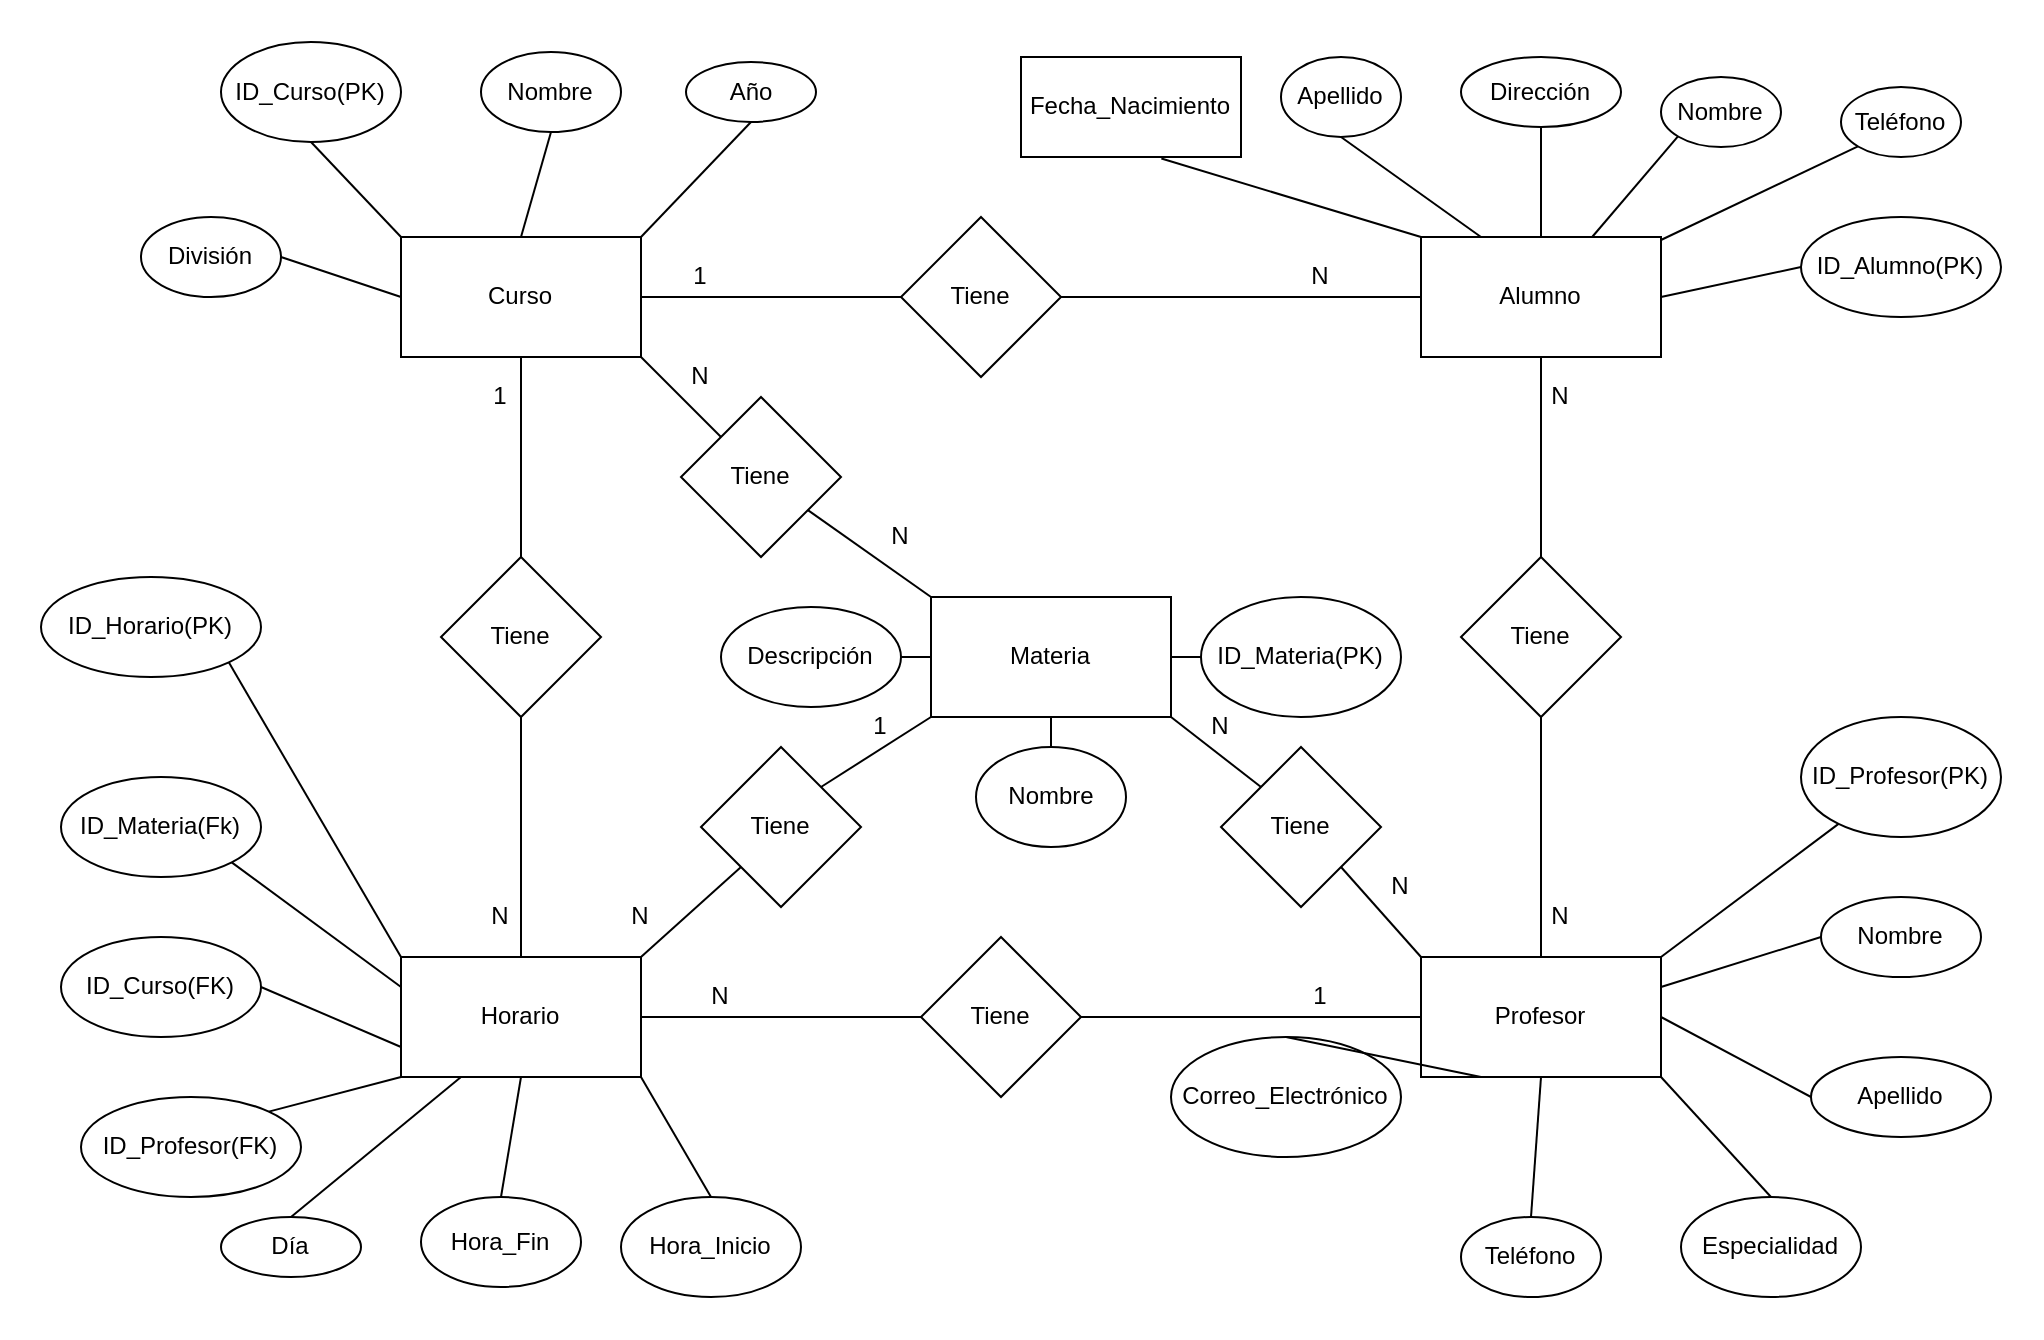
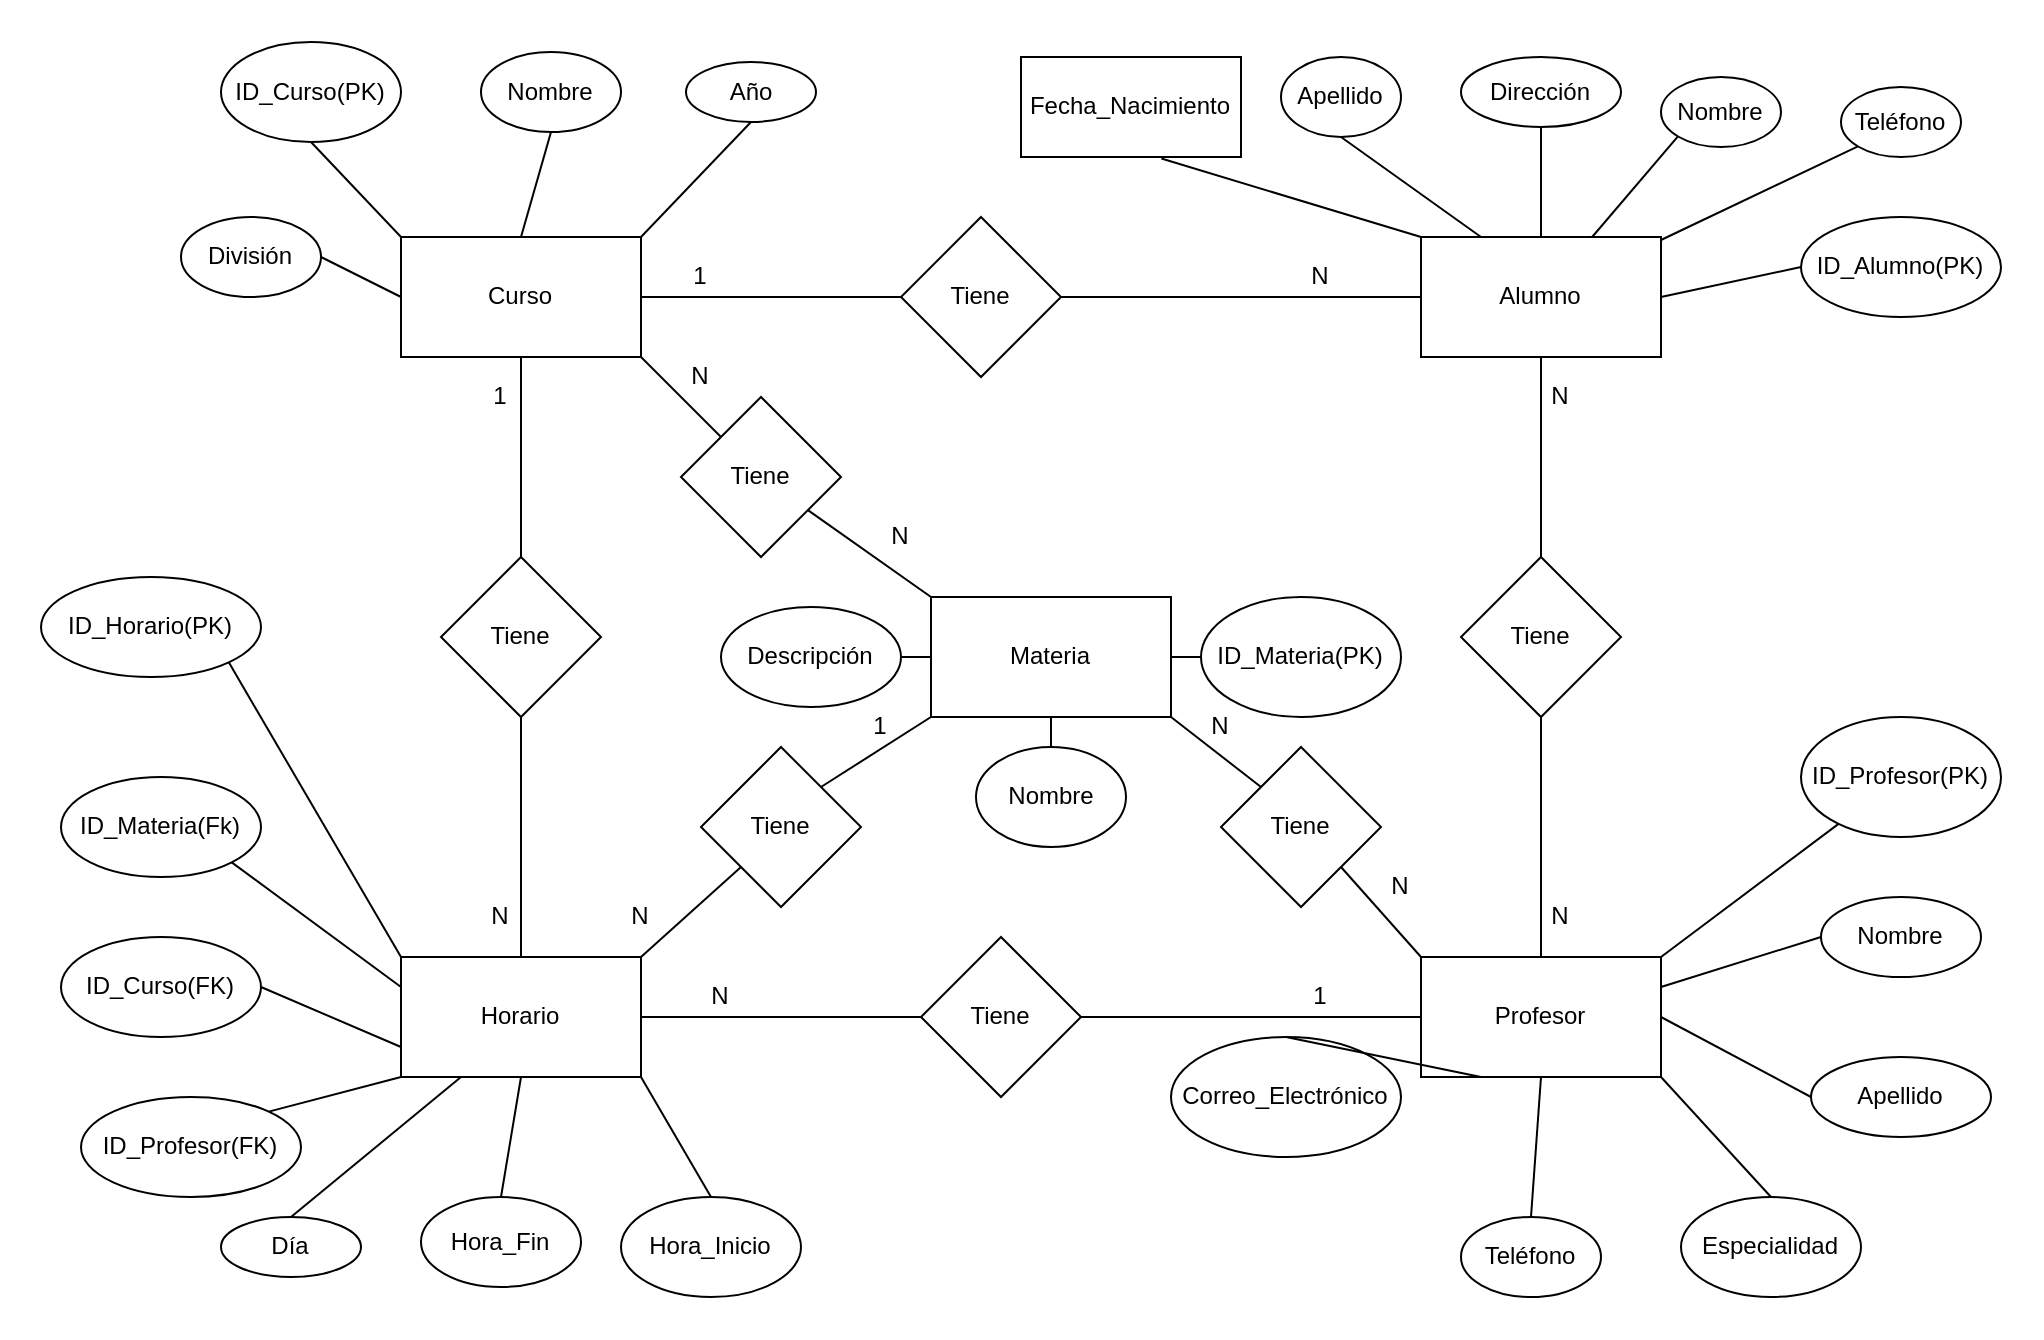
(211, 257) -> (251, 257)
